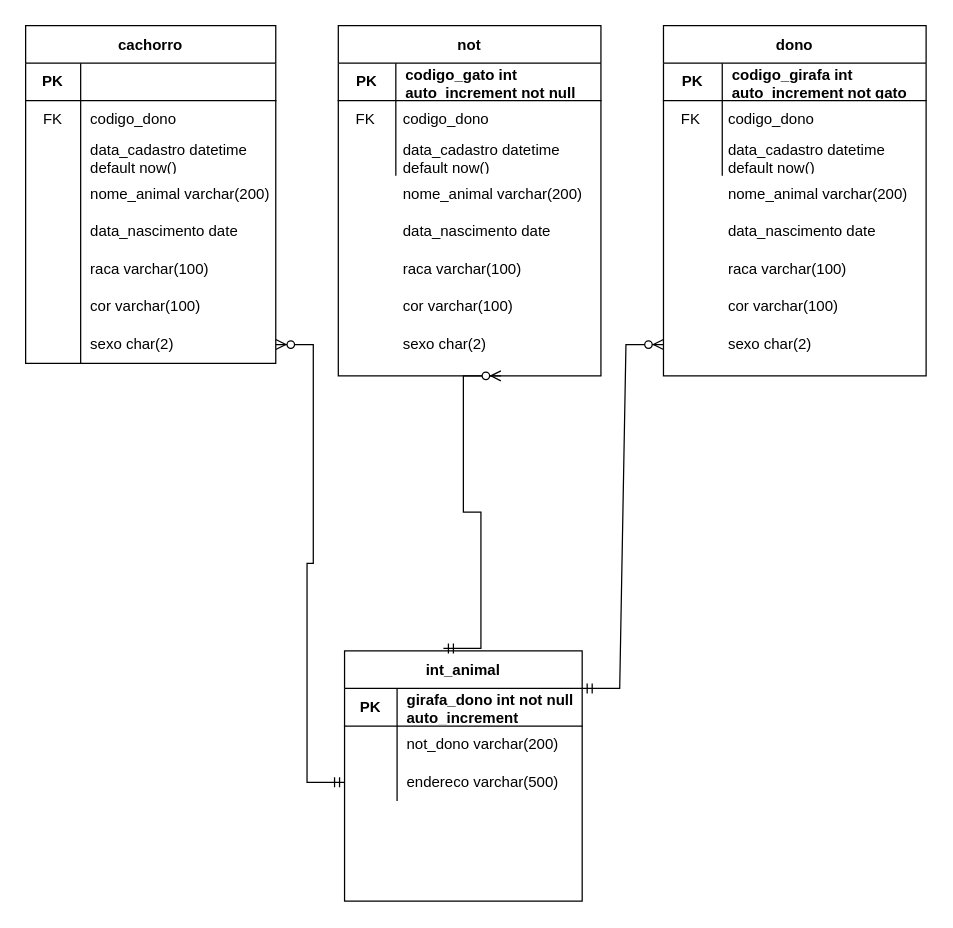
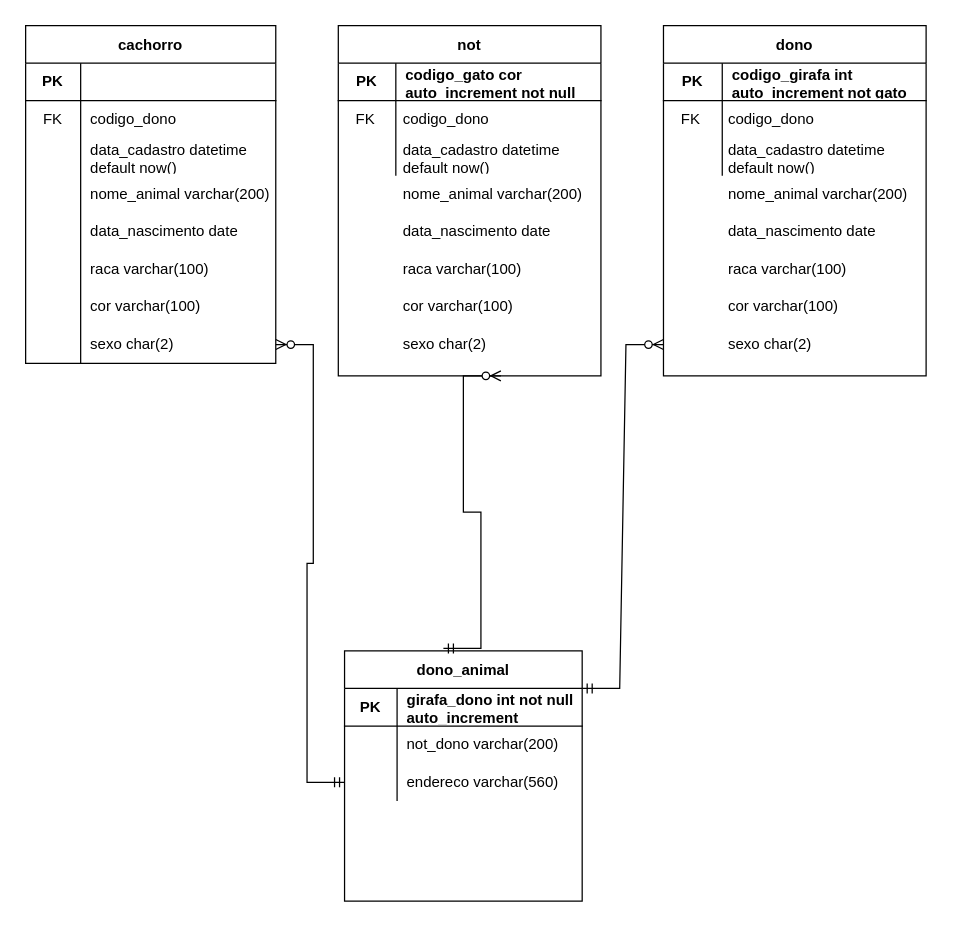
(503, 82) -> (503, 82)
(463, 670) -> (463, 670)
(493, 782) -> (493, 782)
